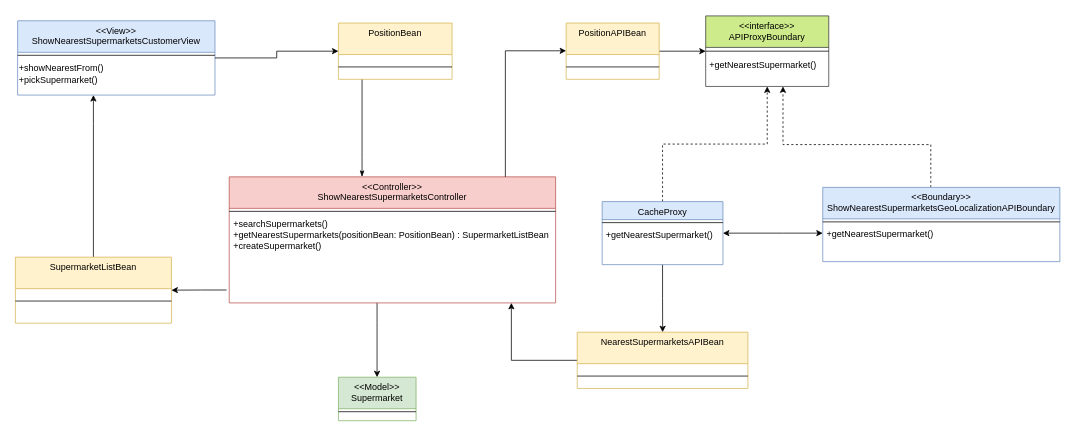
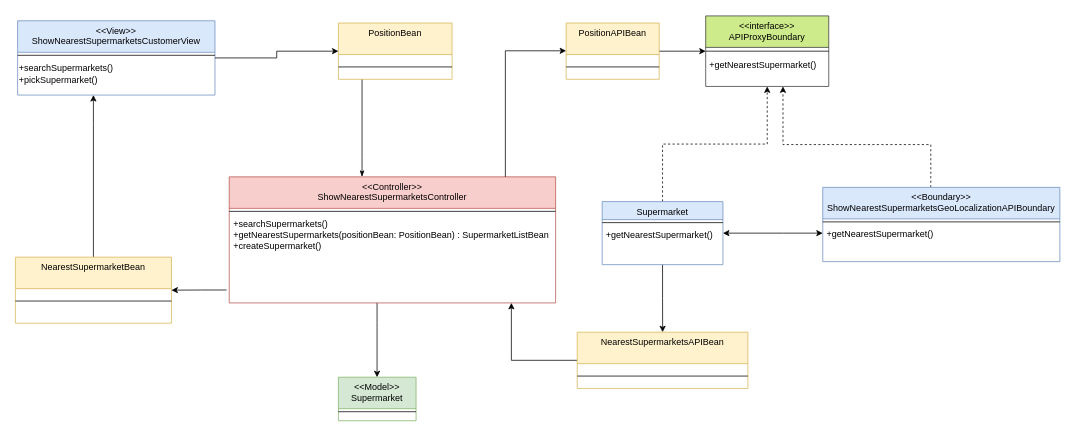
(64, 74) -> (72, 74)
(662, 212) -> (662, 212)
(93, 267) -> (93, 267)
